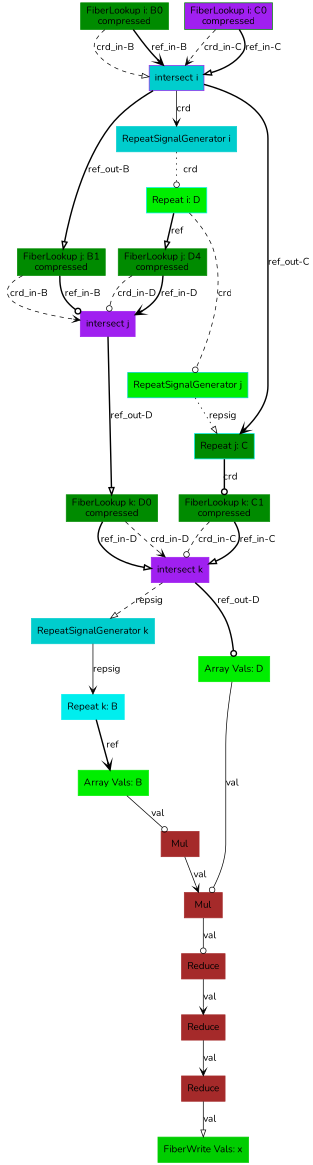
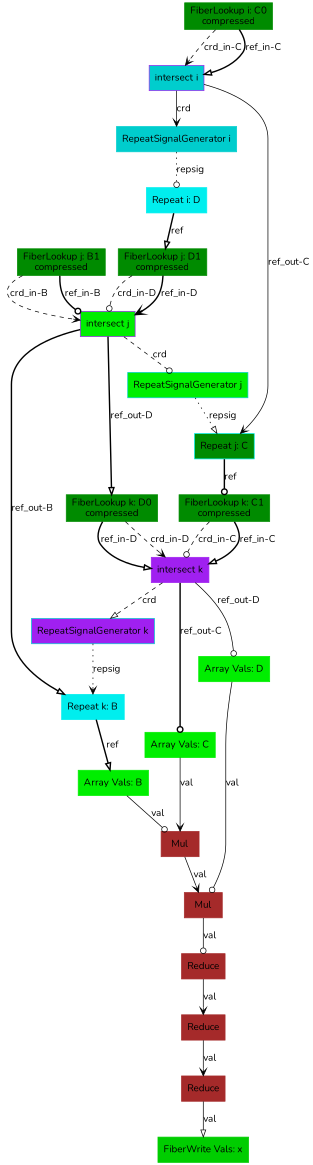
(125, 16) -> none
(229, 16) -> (229, 16)
(92, 156) -> none
(191, 170) -> (191, 170)
(177, 200) -> (177, 200)
(268, 242) -> (268, 242)
(163, 262) -> (163, 262)
(218, 288) -> (145, 353)
(108, 324) -> (108, 324)
(231, 477) -> (231, 477)
none -> (11, 500)
(150, 601) -> (150, 601)
(222, 613) -> (222, 613)
(93, 631) -> (93, 631)
(93, 665) -> (93, 665)
(102, 741) -> (102, 741)
none -> (180, 745)
